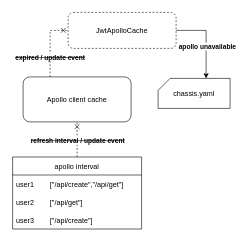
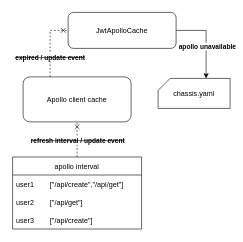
(122, 30) -> (122, 30)
